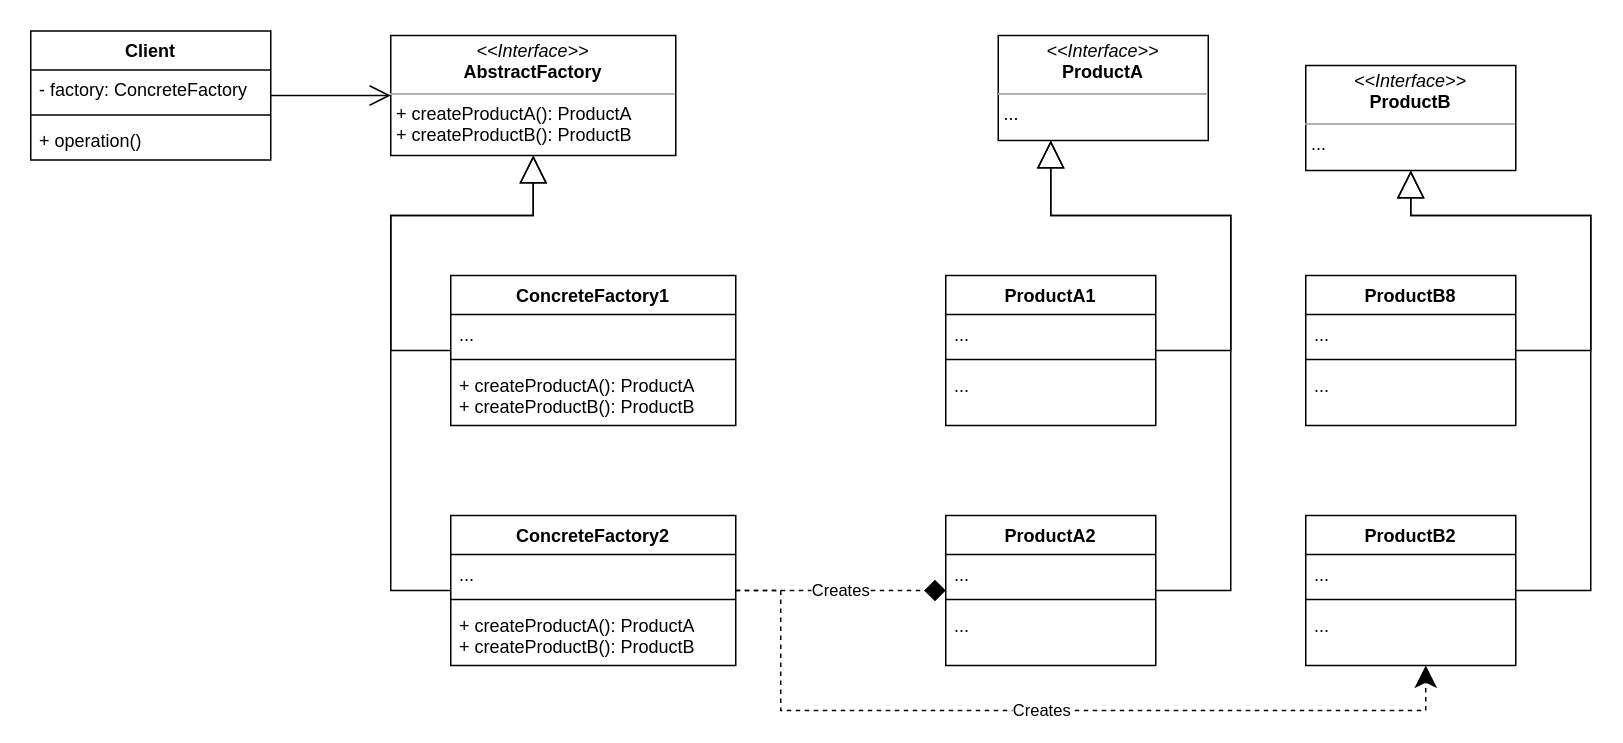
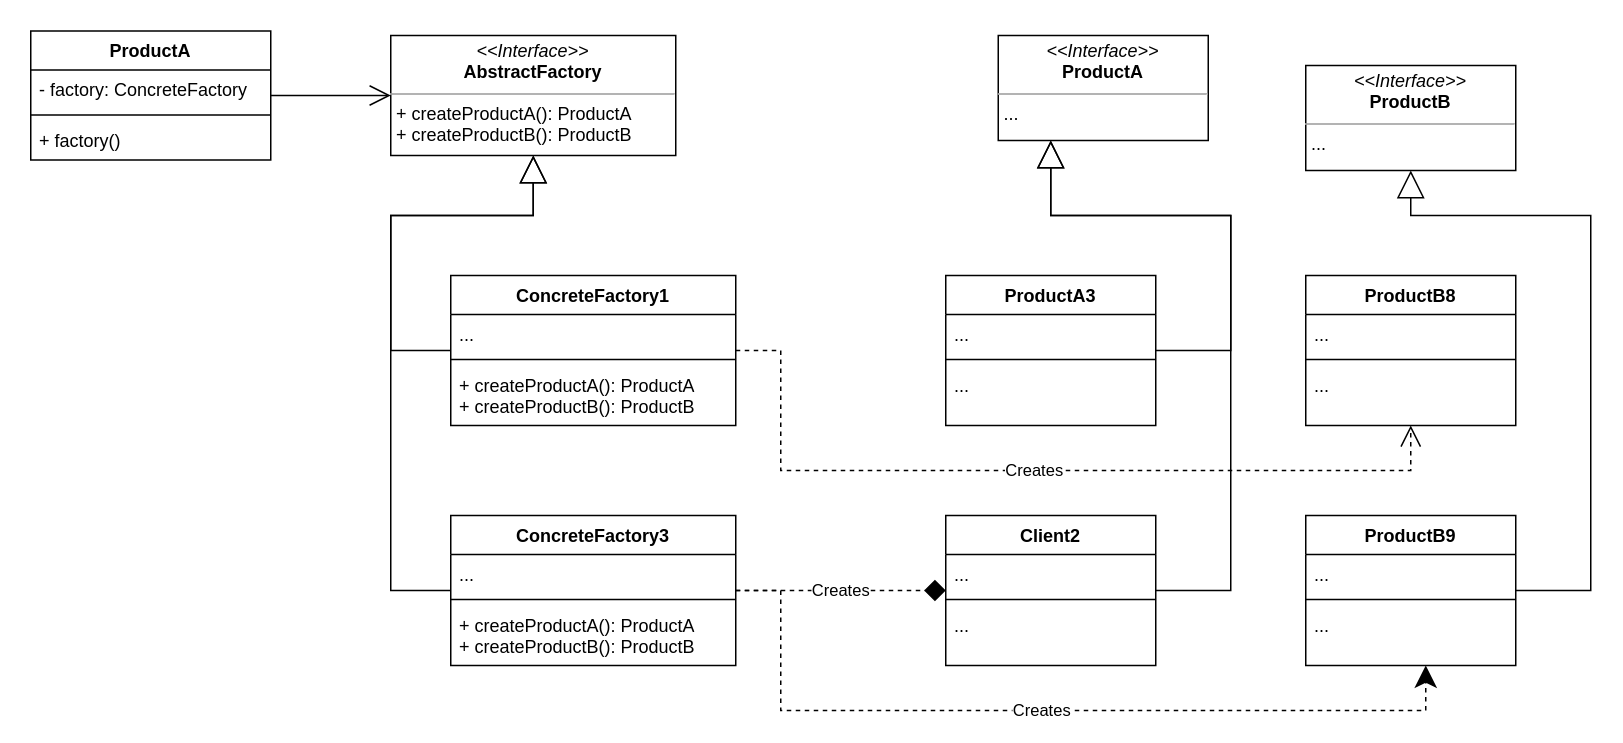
(151, 52) -> (151, 52)
(101, 142) -> (93, 142)
(1051, 297) -> (1051, 297)
(1552, 350) -> none
none -> (922, 470)
(593, 537) -> (593, 537)
(1051, 537) -> (1051, 537)
(1411, 537) -> (1411, 537)
